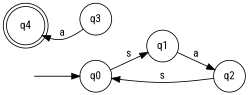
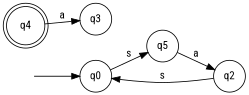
(68, 38) -> (58, 23)
(163, 46) -> (163, 46)
